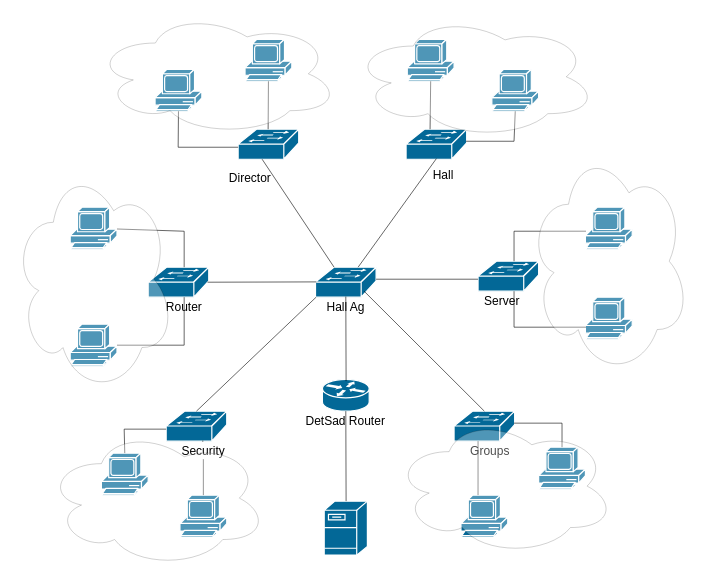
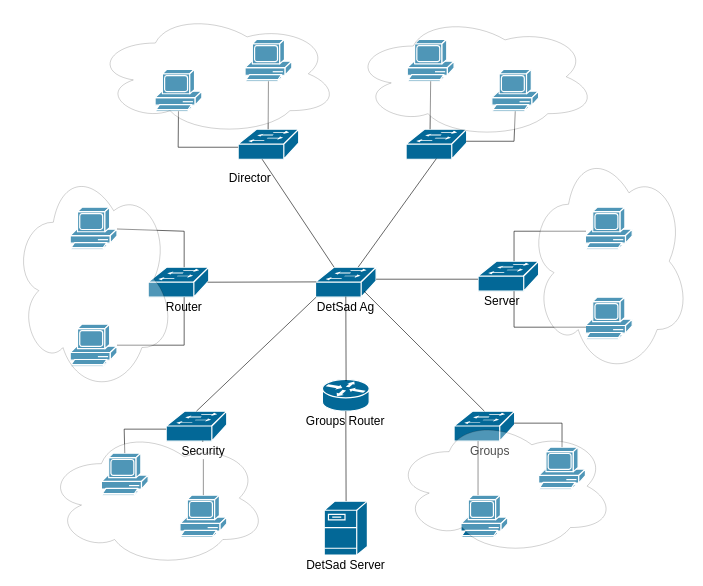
(443, 174) -> none
(346, 306) -> (346, 306)
(345, 420) -> (345, 420)
none -> (346, 564)
